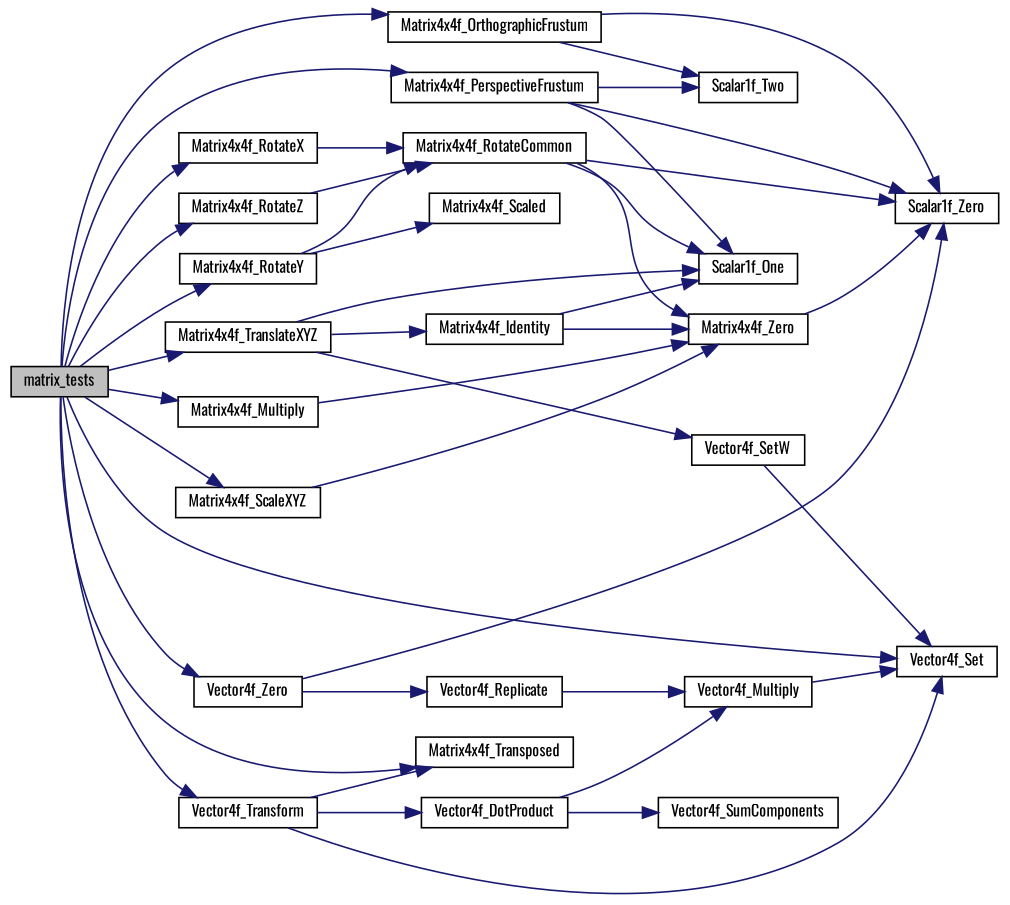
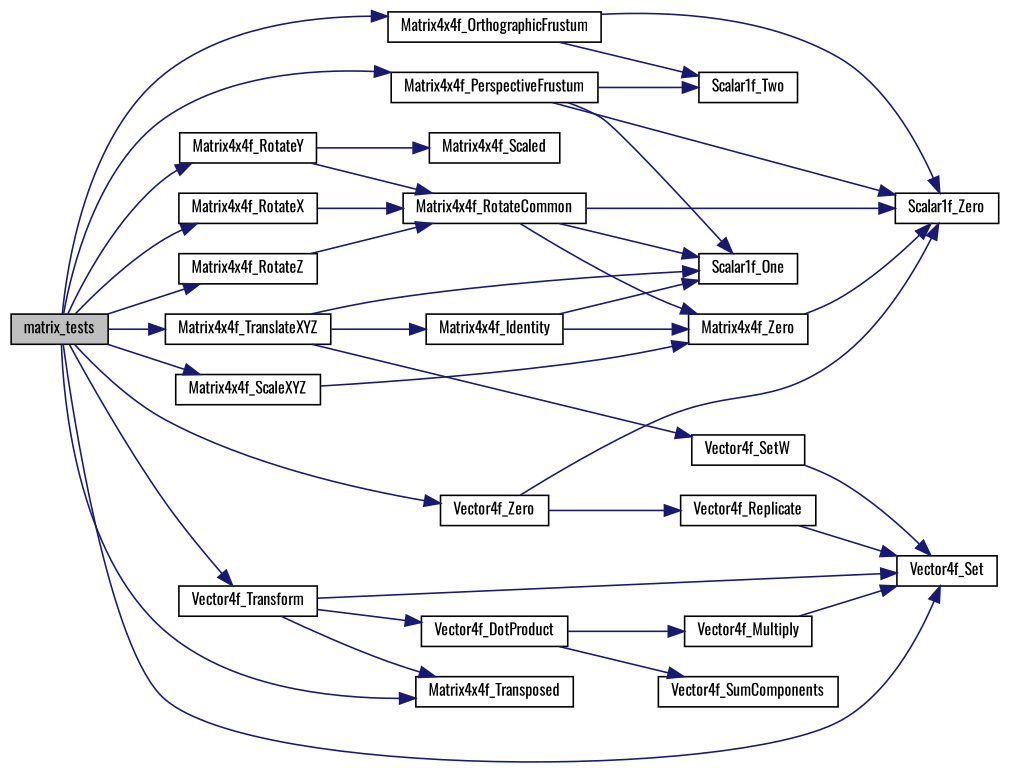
(248, 412) -> none
(616, 692) -> (840, 538)
